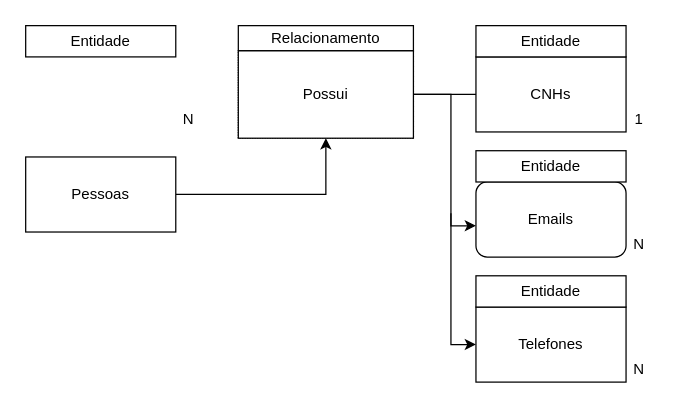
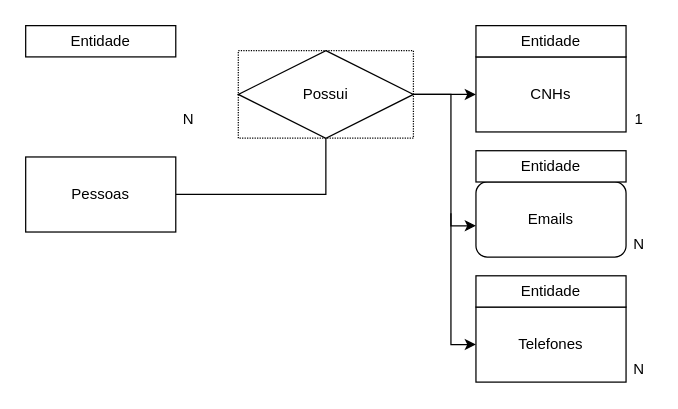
(326, 38) -> none
(326, 94) -> (326, 94)
(469, 94) -> (466, 94)
(326, 148) -> (326, 144)
